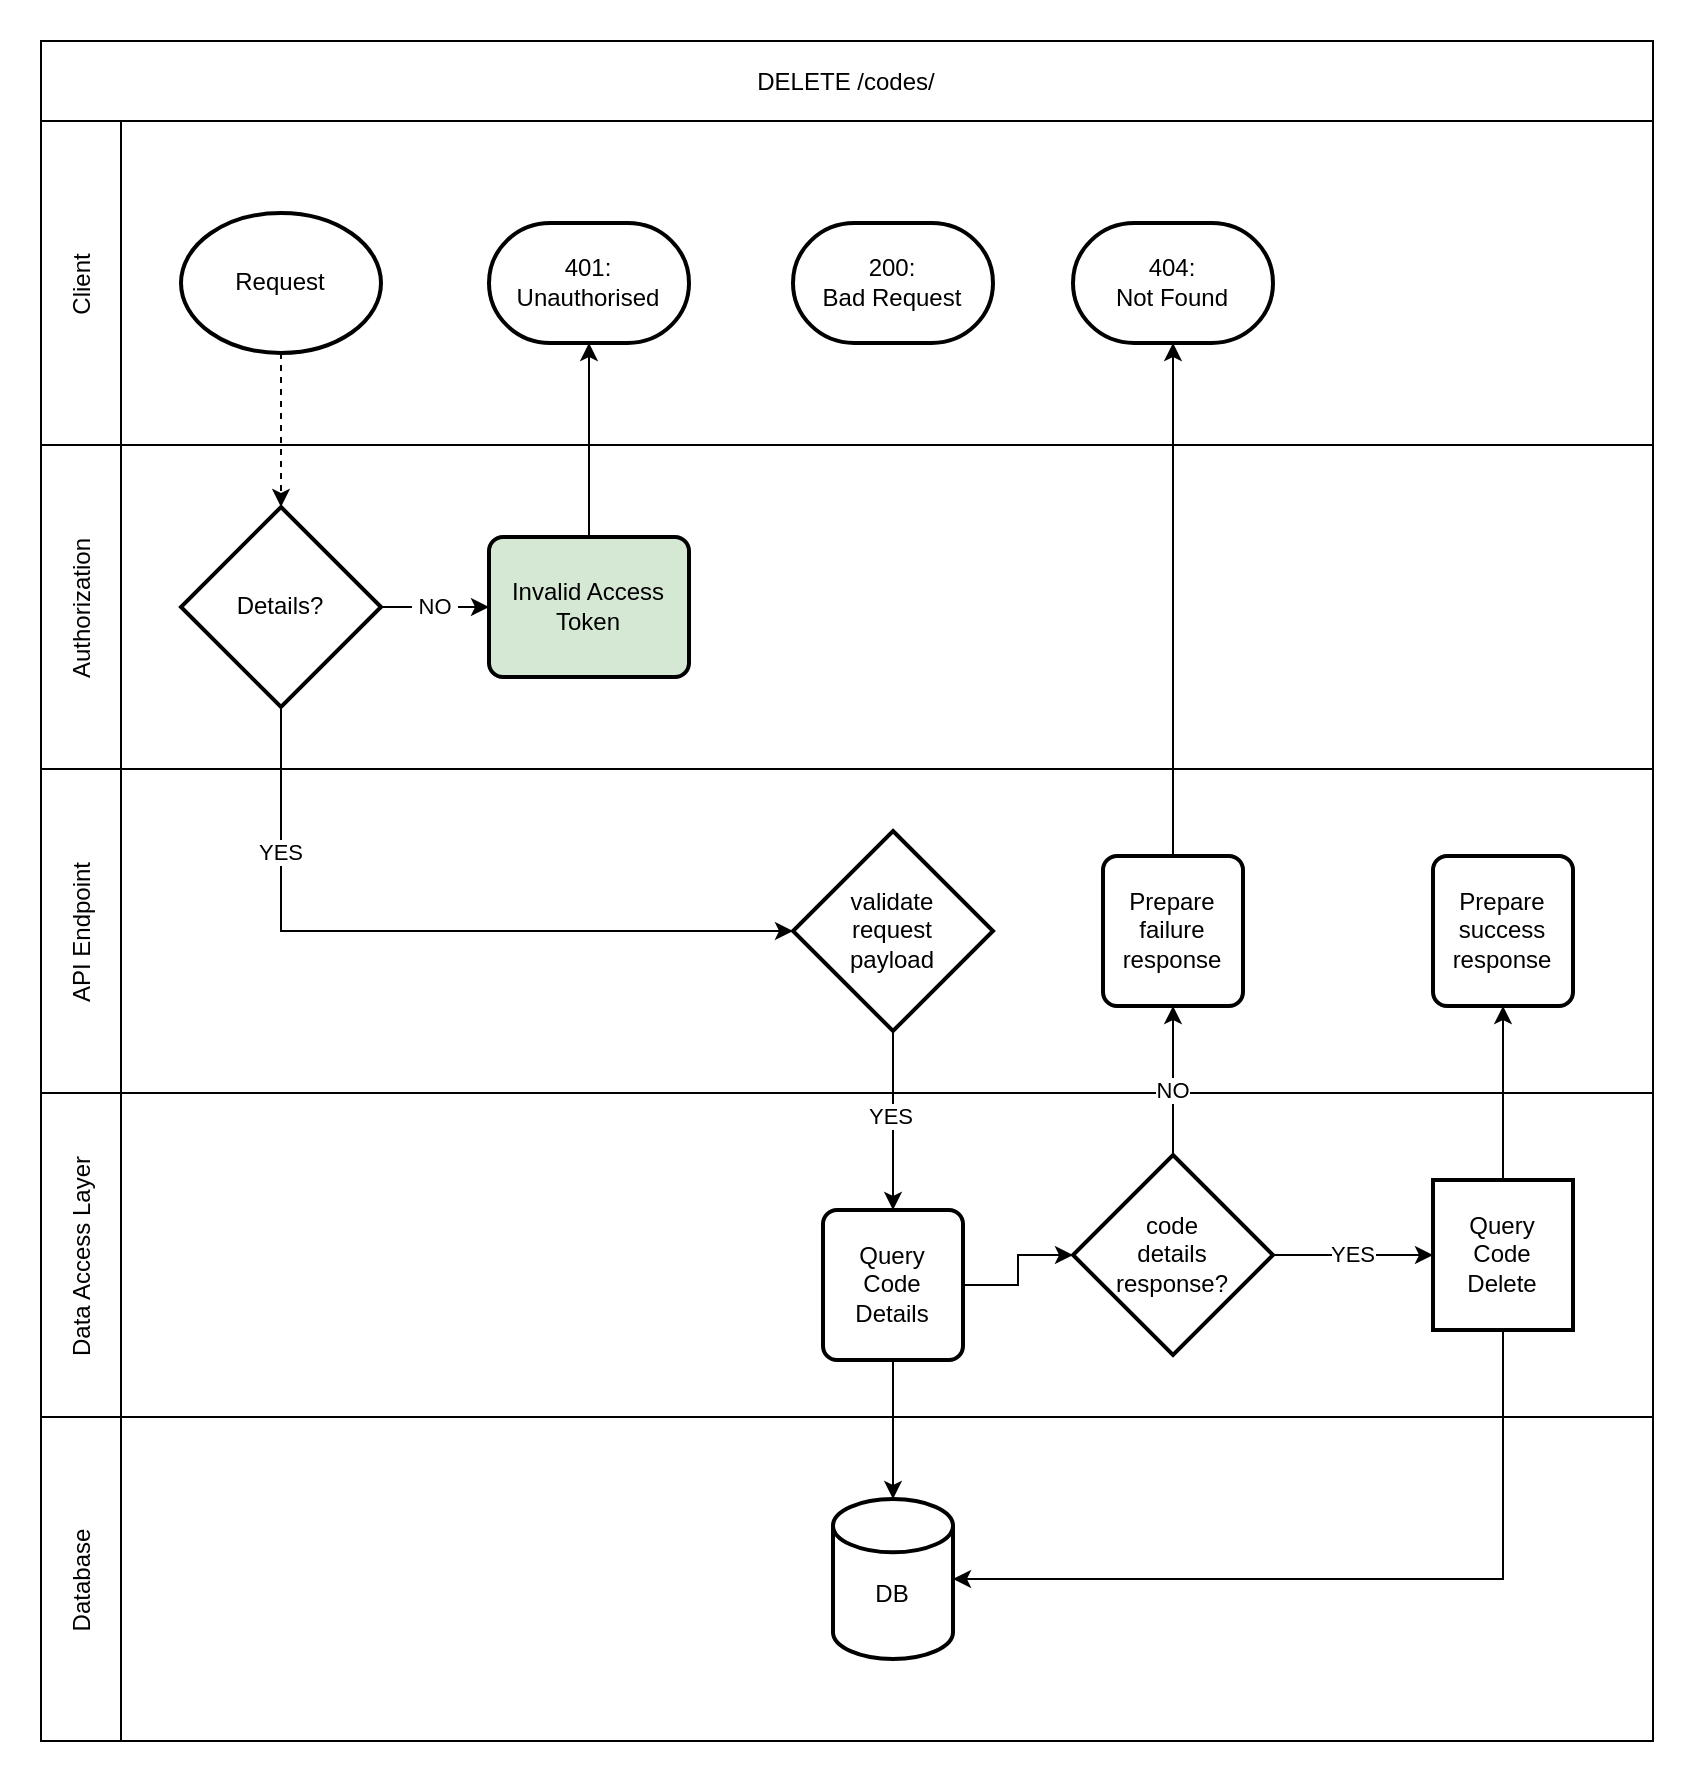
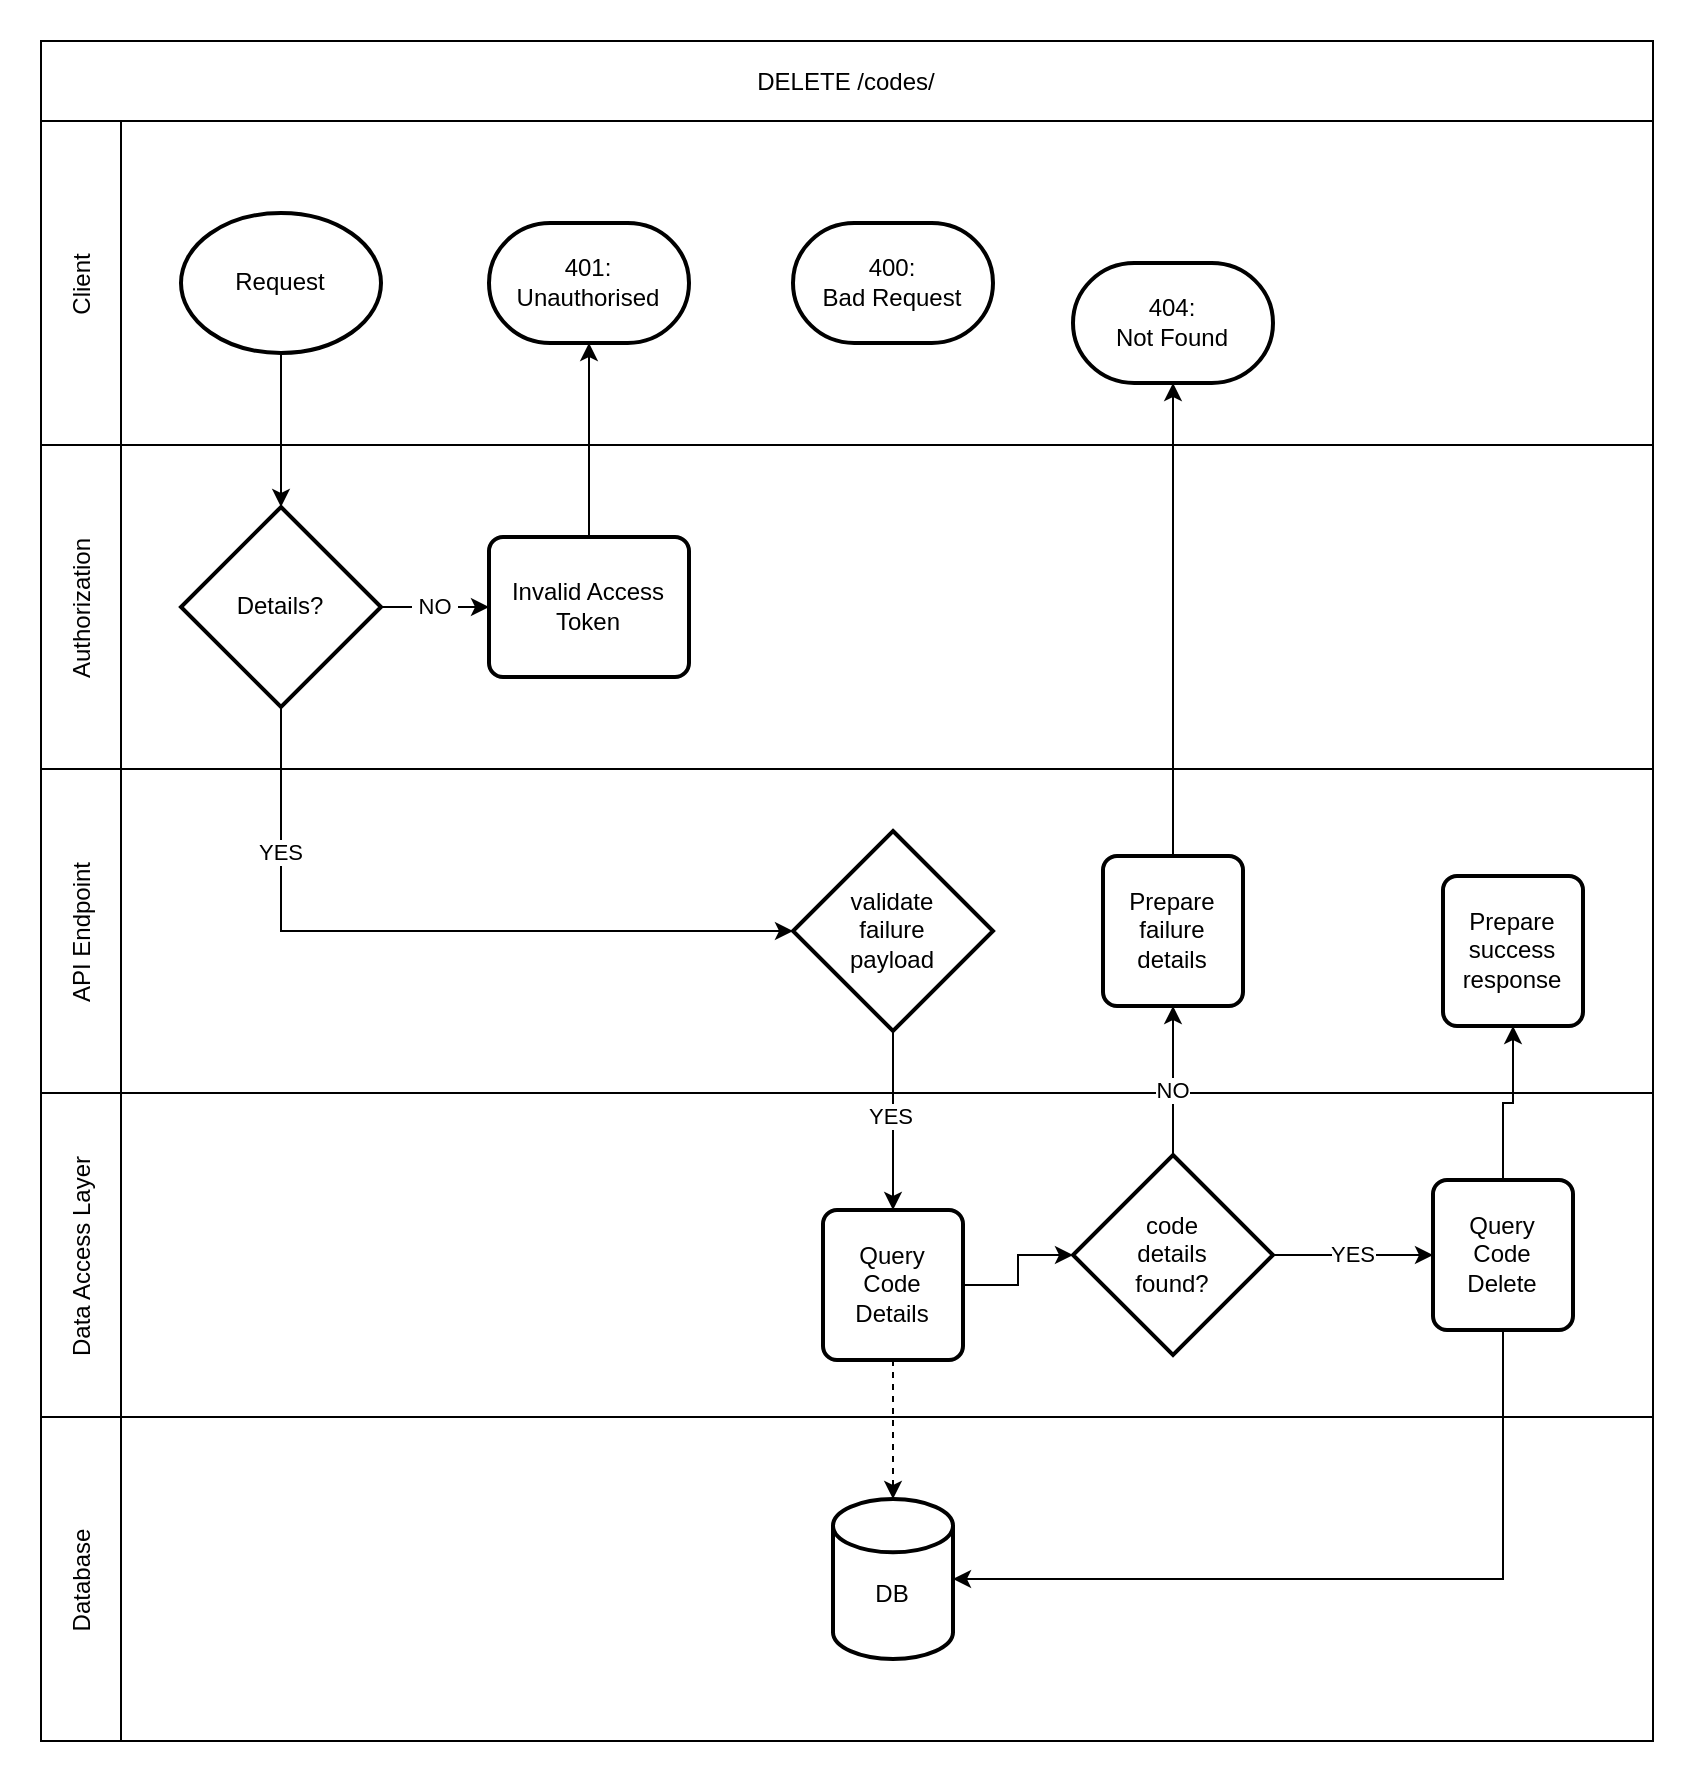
(893, 283) -> (893, 283)
(1173, 283) -> (1173, 323)
(281, 425) -> (281, 425)
(589, 607) -> (589, 607)
(893, 931) -> (893, 931)
(1173, 931) -> (1173, 931)
(1503, 931) -> (1513, 951)
(1173, 1255) -> (1173, 1255)
(1503, 1255) -> (1503, 1255)
(893, 1421) -> (893, 1421)
